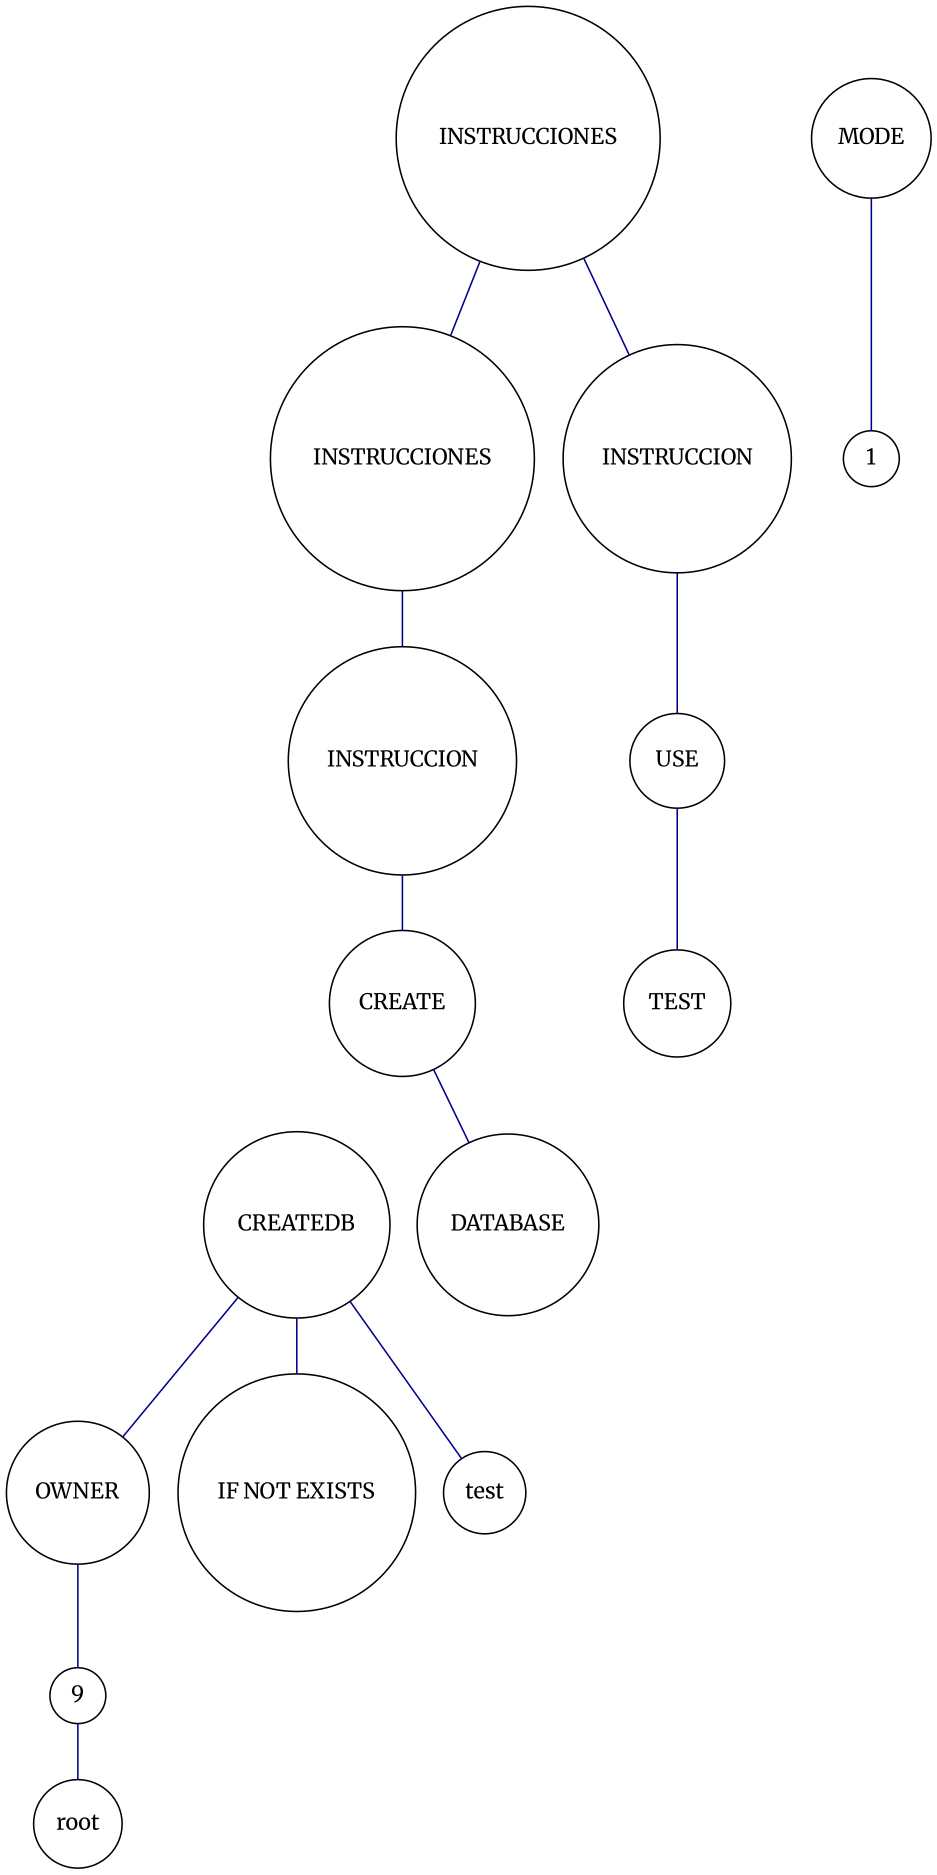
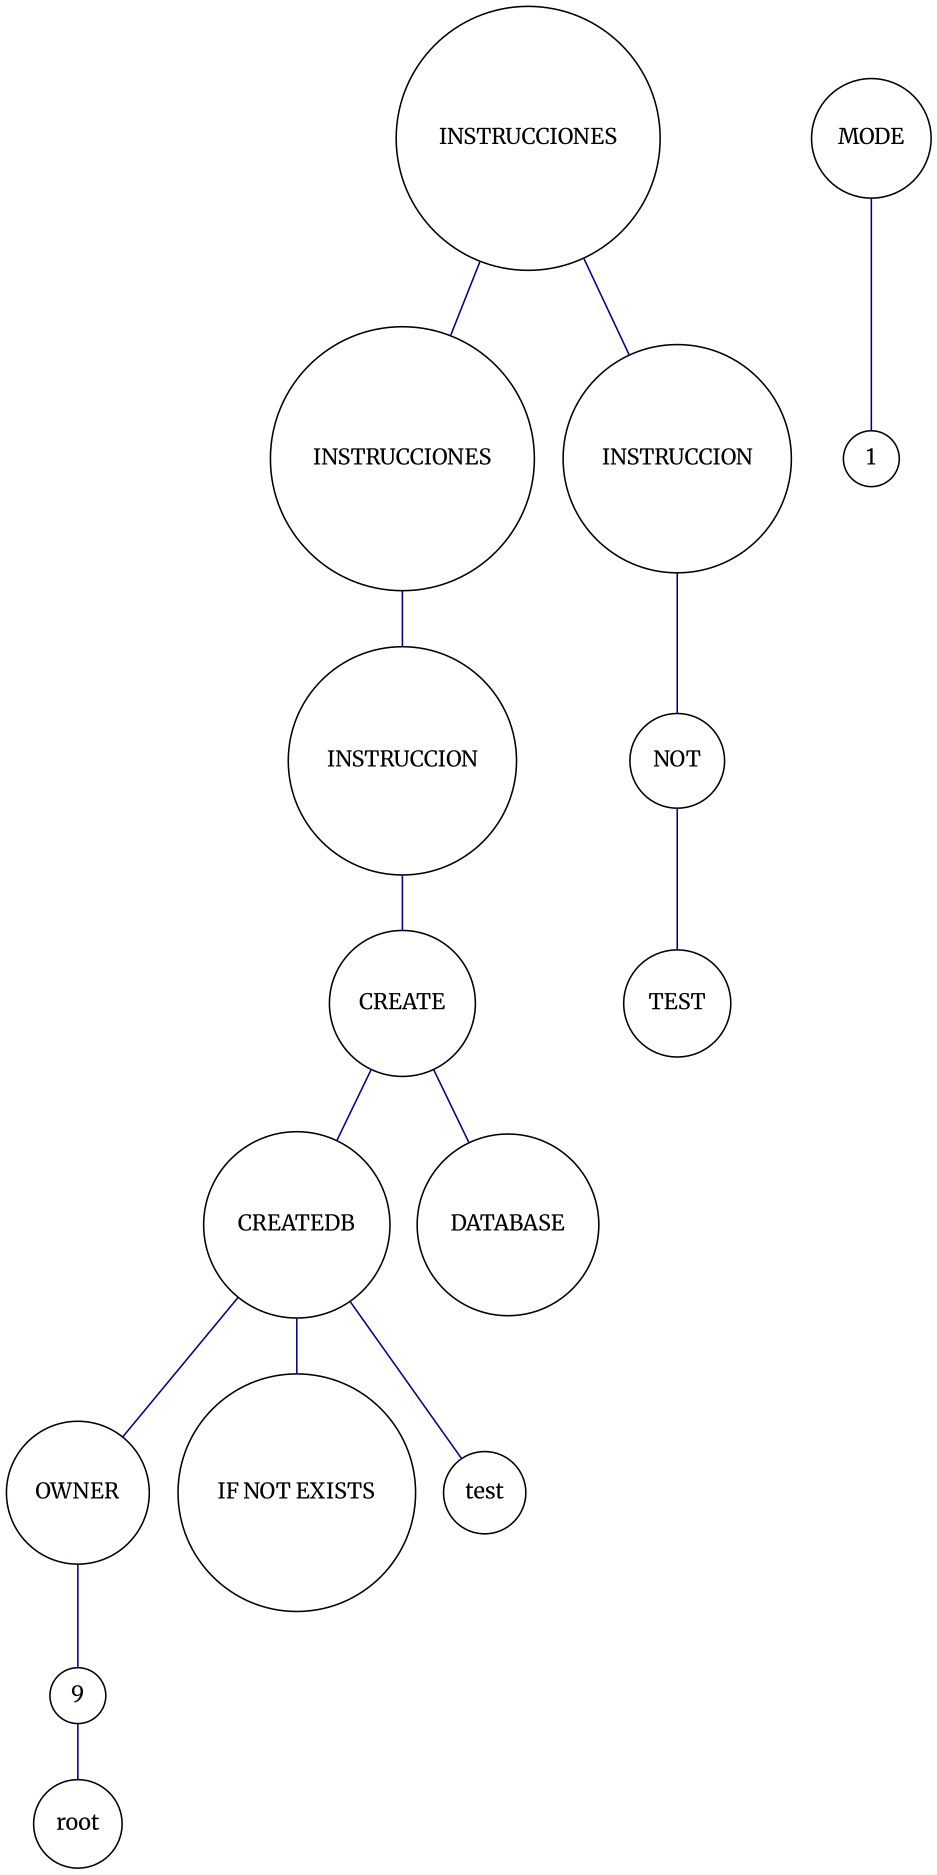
(677, 761) -> (677, 761)
none -> (354, 1105)
